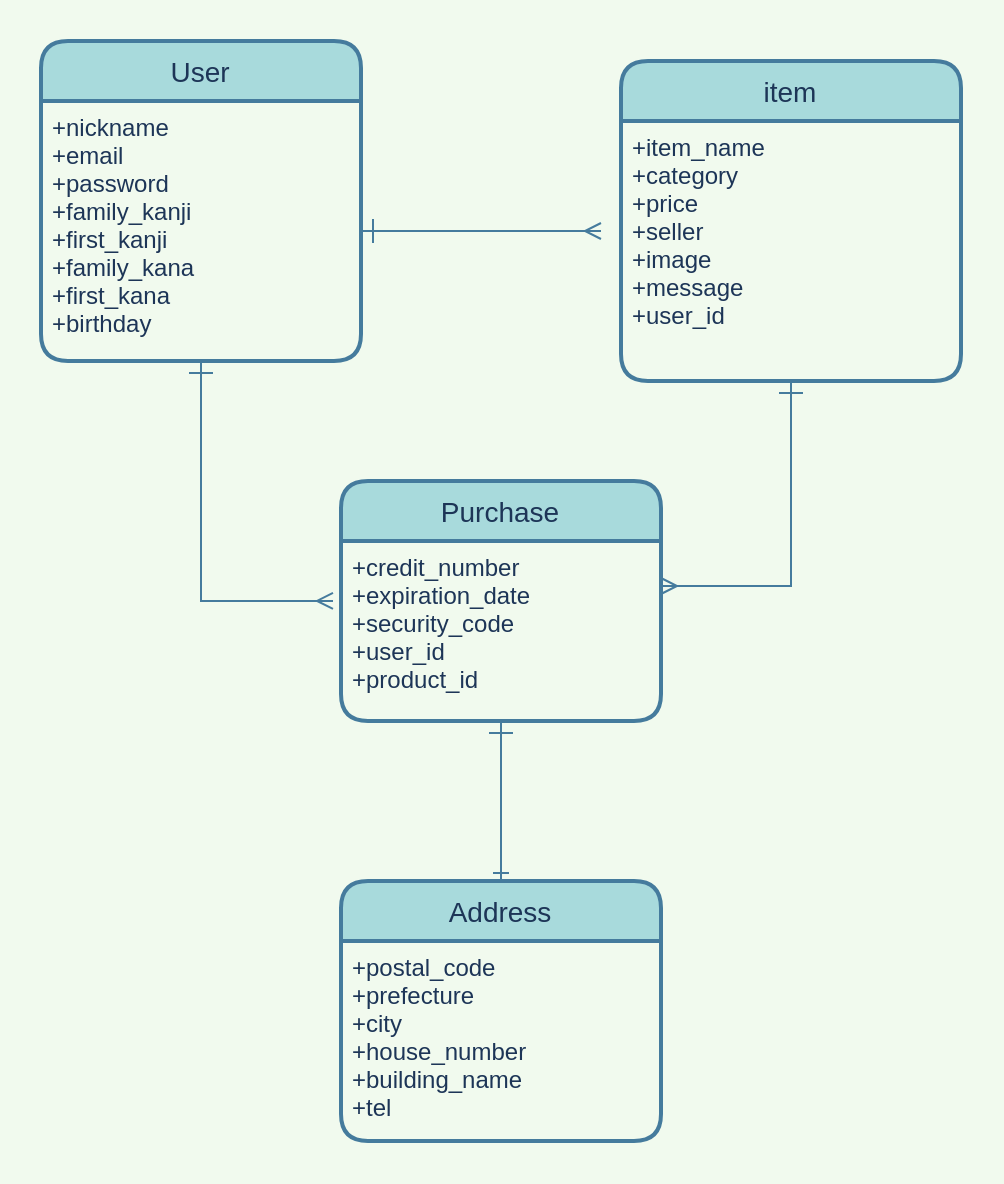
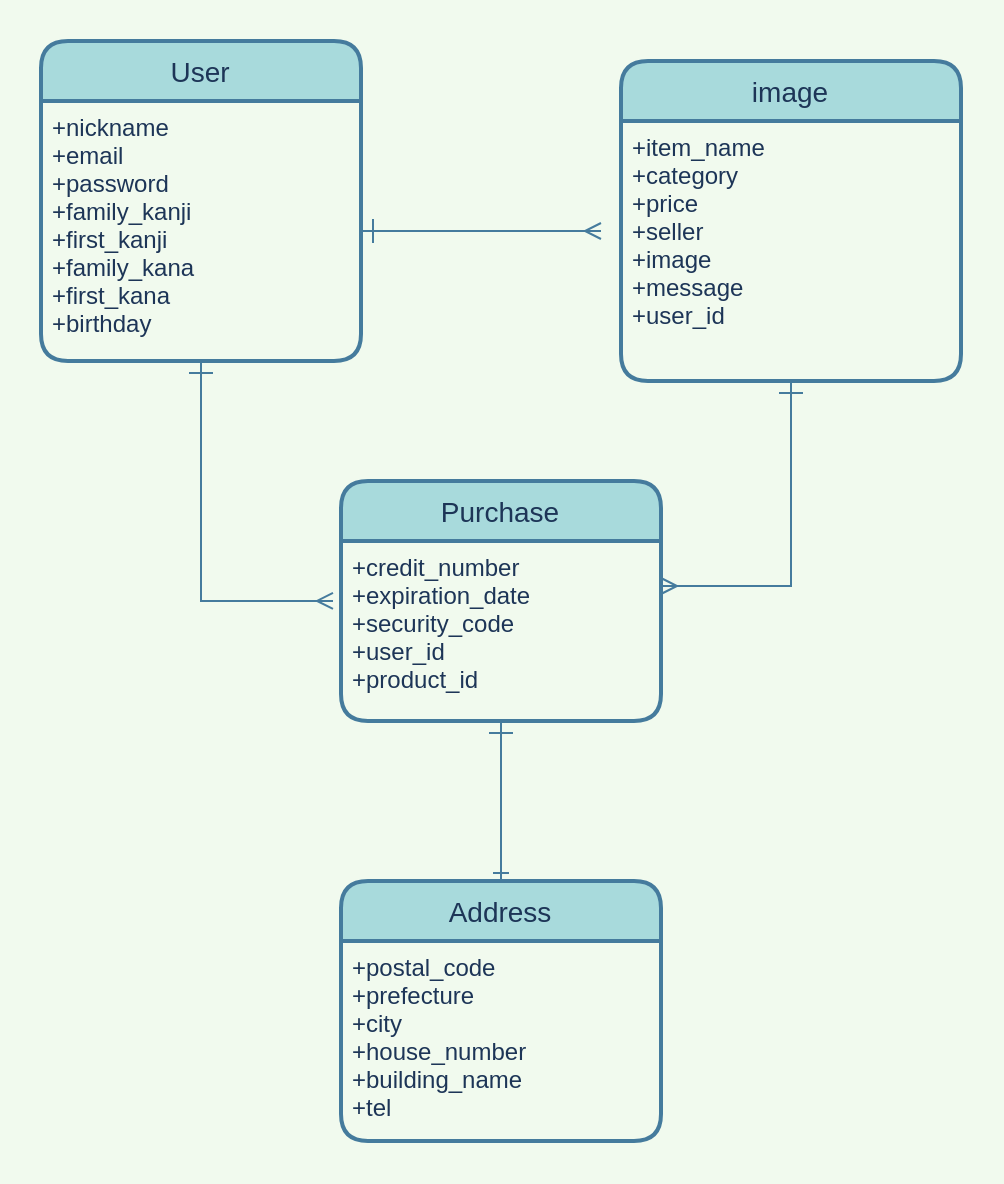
(790, 93) -> (790, 93)
